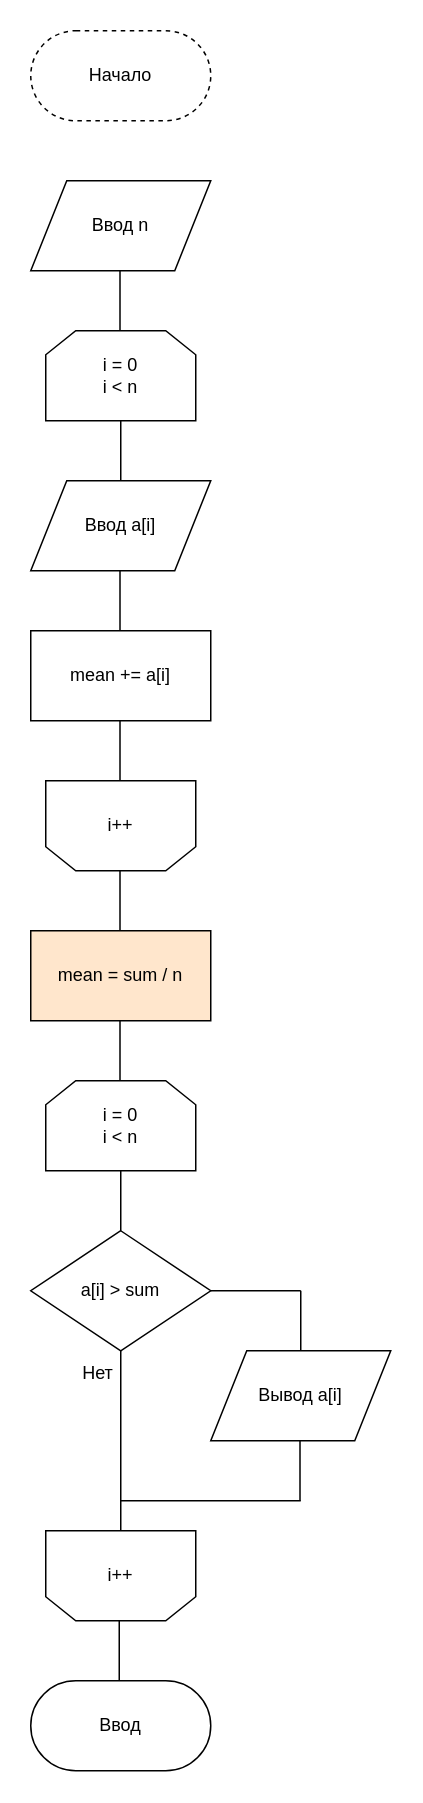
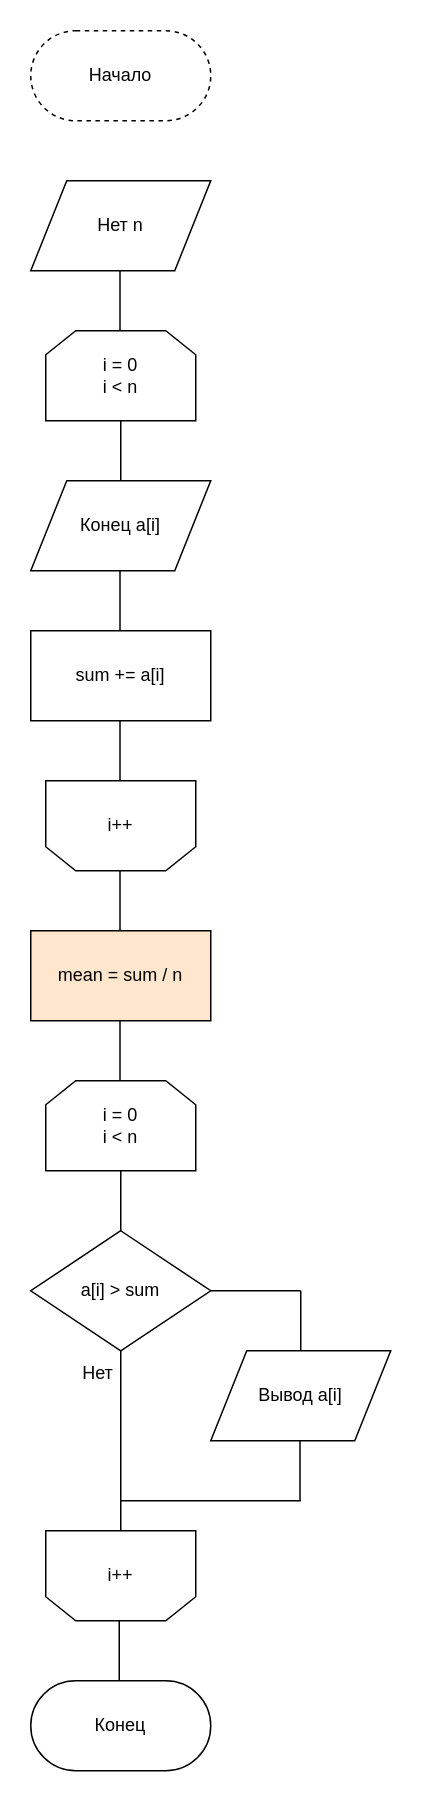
(121, 226) -> (121, 226)
(121, 526) -> (121, 526)
(121, 676) -> (121, 676)
(121, 1726) -> (121, 1726)
